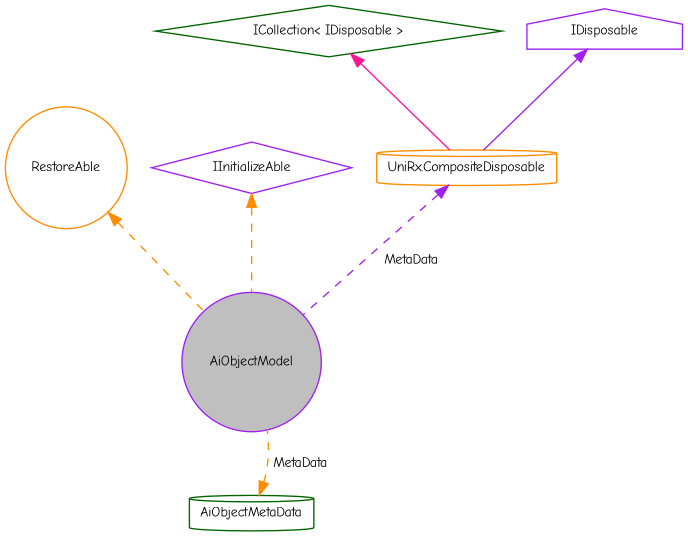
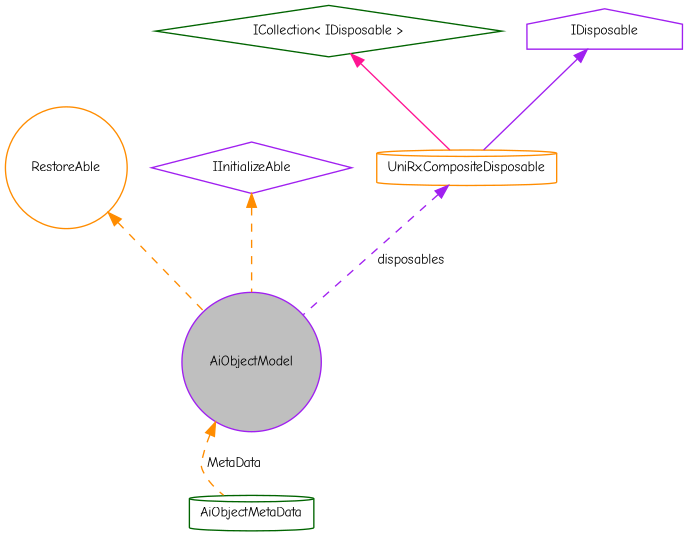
(409, 260) -> (409, 260)
(268, 456) -> (202, 468)
